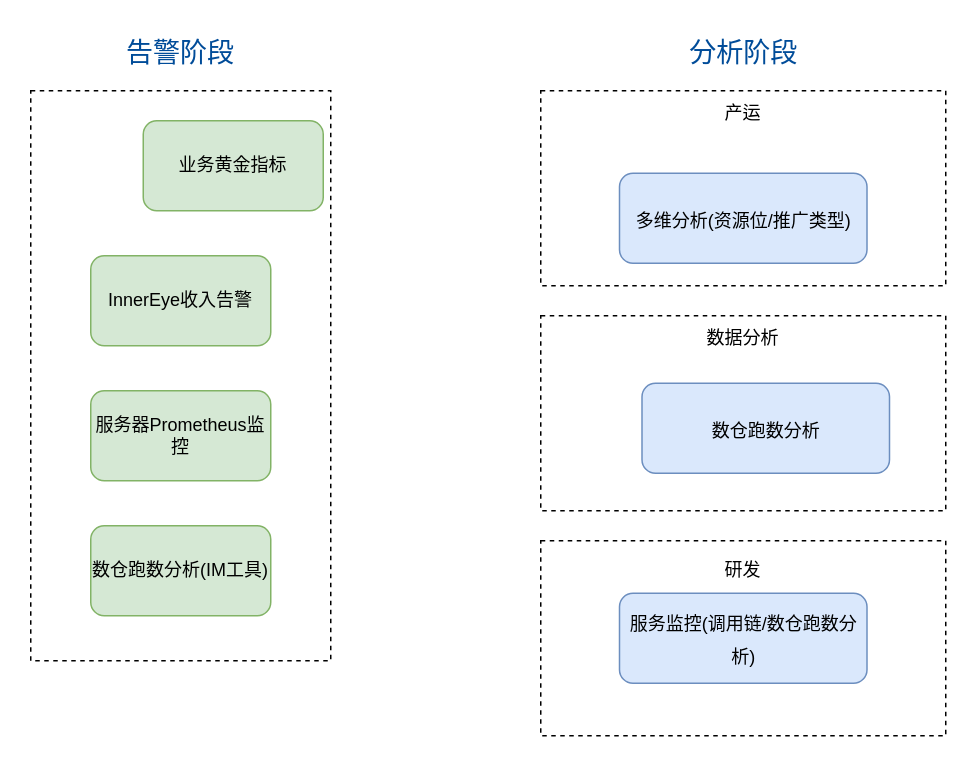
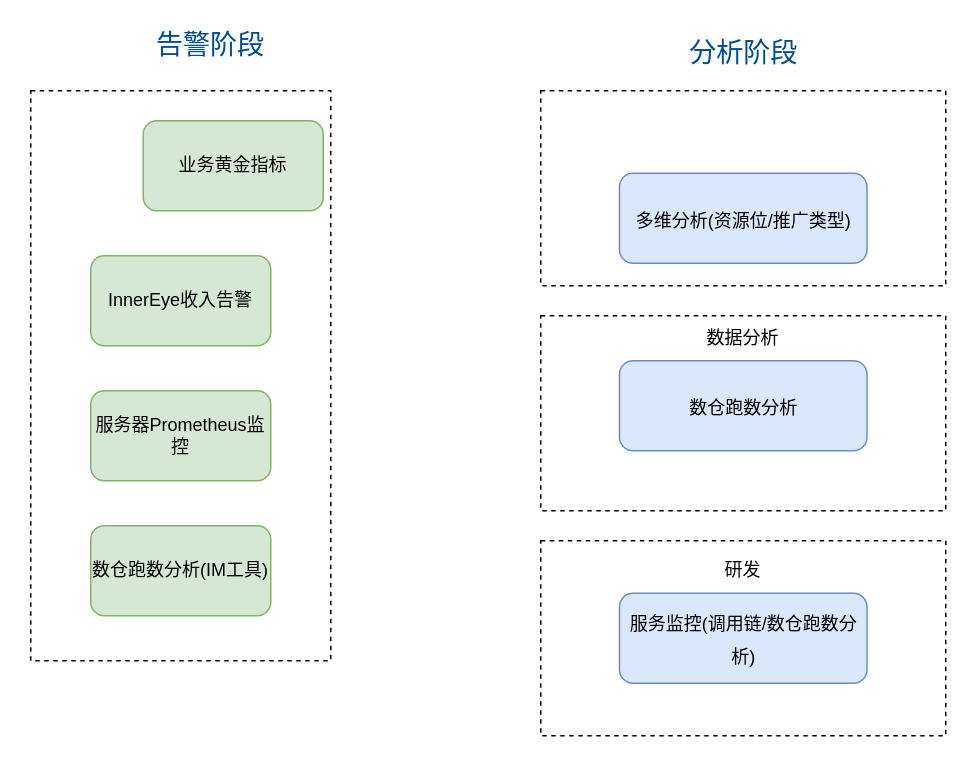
(181, 53) -> (211, 46)
(743, 113) -> none
(766, 428) -> (743, 406)
